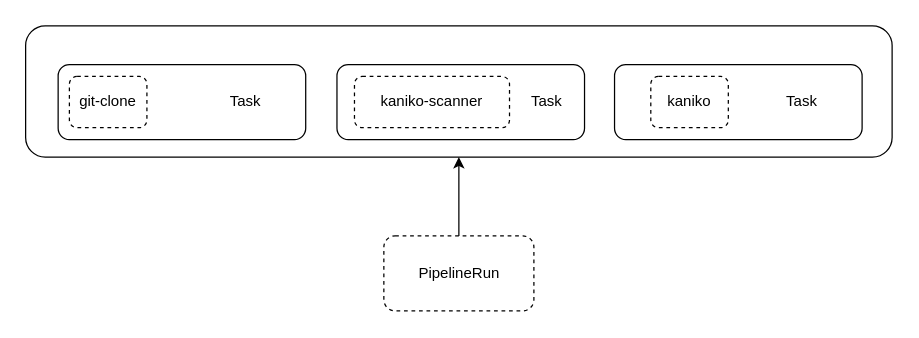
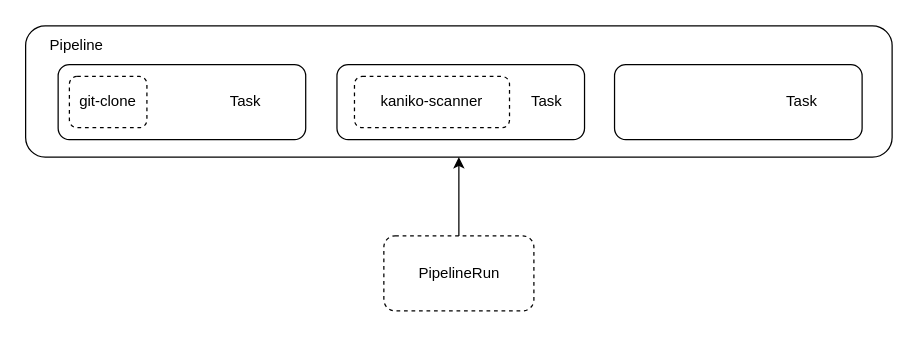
none -> (77, 46)
(689, 102) -> none
